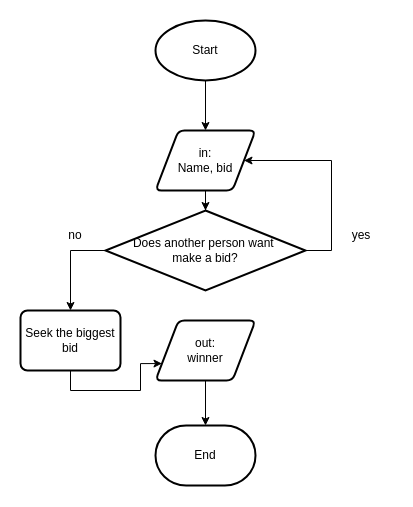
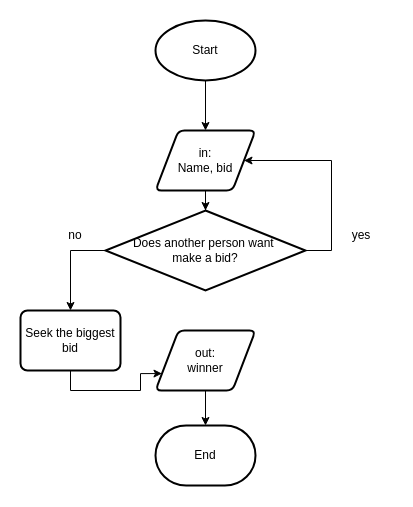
(206, 351) -> (206, 361)
